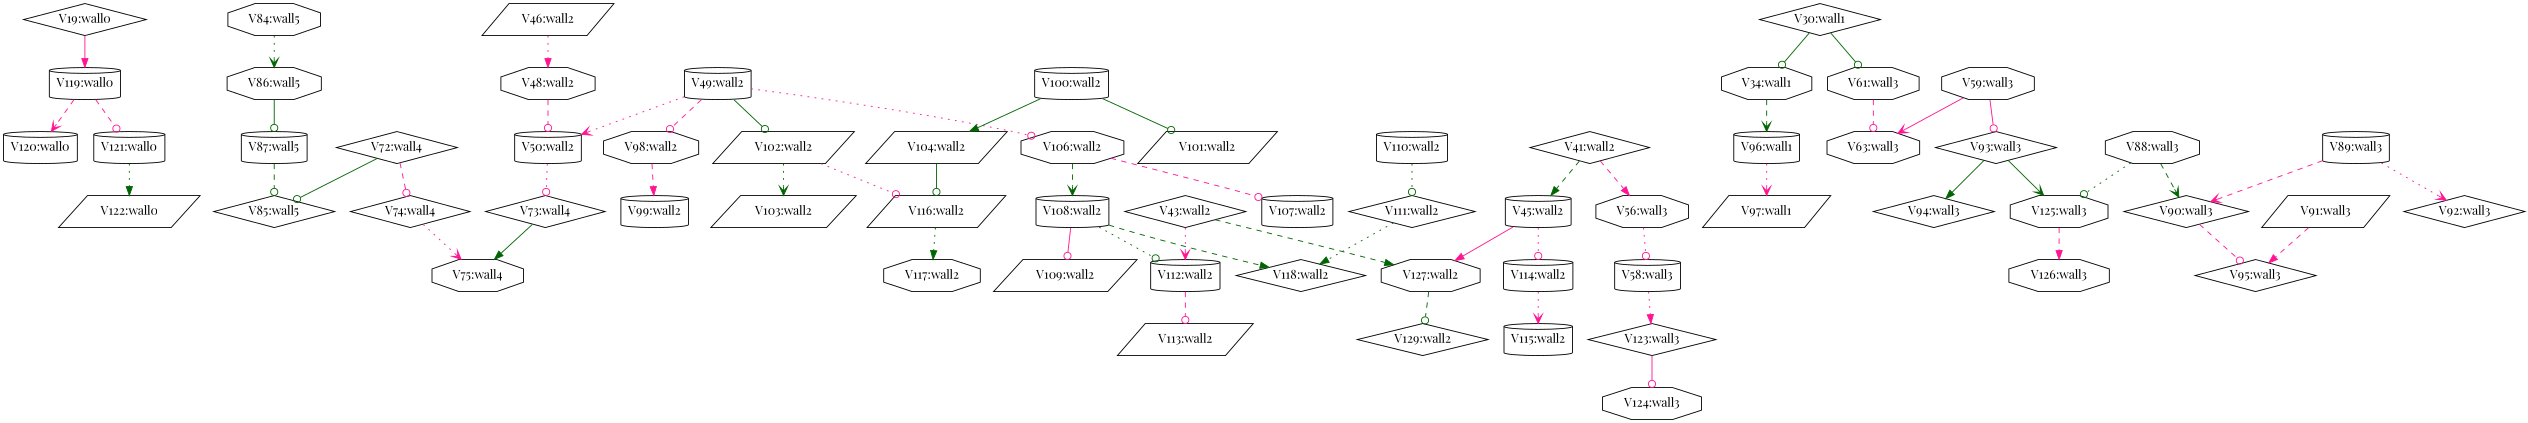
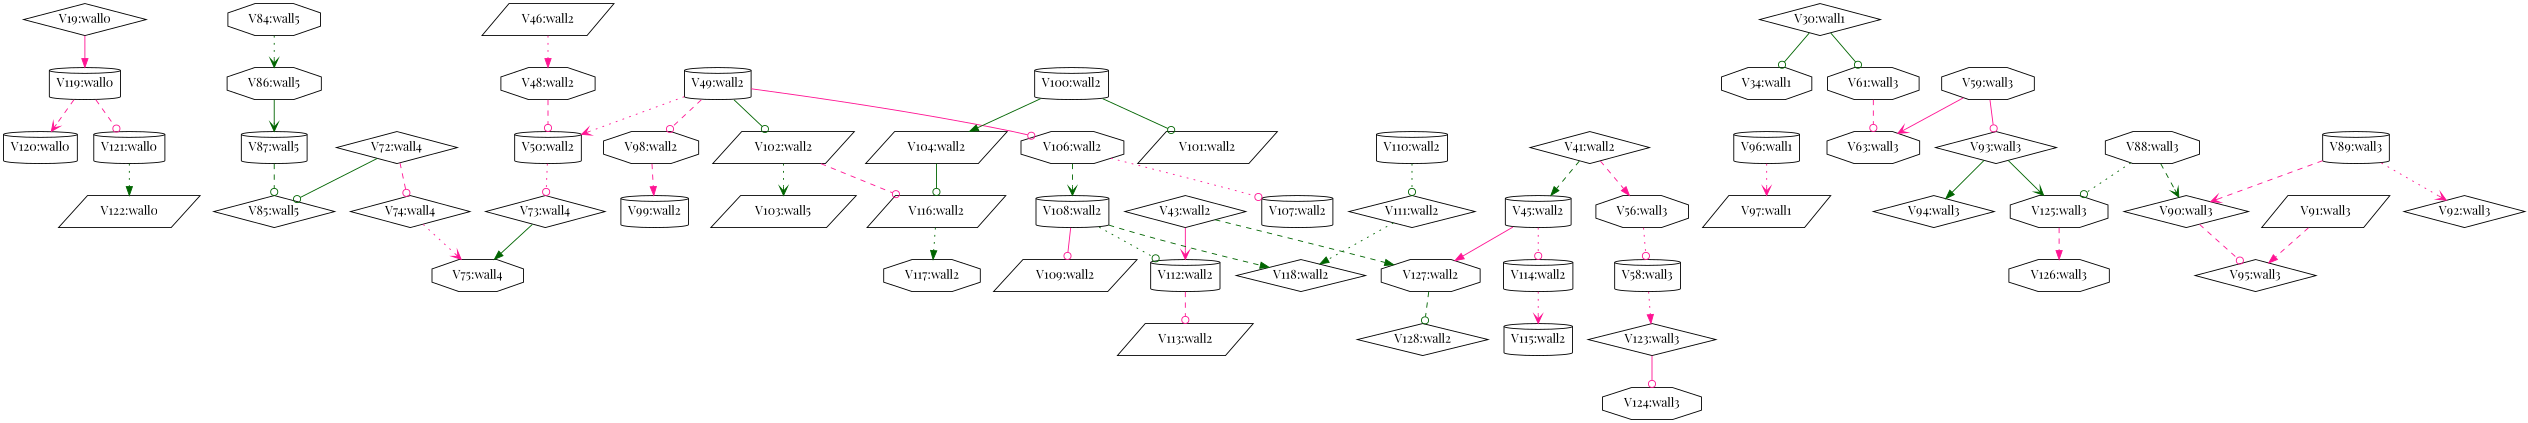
(890, 109) -> (890, 109)
(1767, 111) -> none
(274, 112) -> (274, 112)
(1183, 177) -> (1183, 177)
(857, 178) -> (857, 178)
(784, 212) -> (784, 212)
(1185, 239) -> (1185, 239)
(1423, 340) -> (1423, 340)
